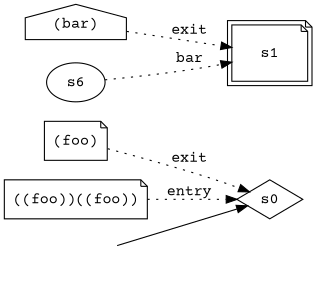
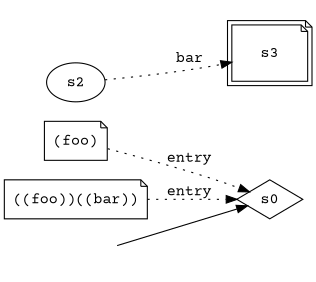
(76, 24) -> none
(270, 53) -> (270, 53)
(76, 82) -> (76, 82)
(190, 158) -> (190, 158)
(76, 199) -> (76, 199)
